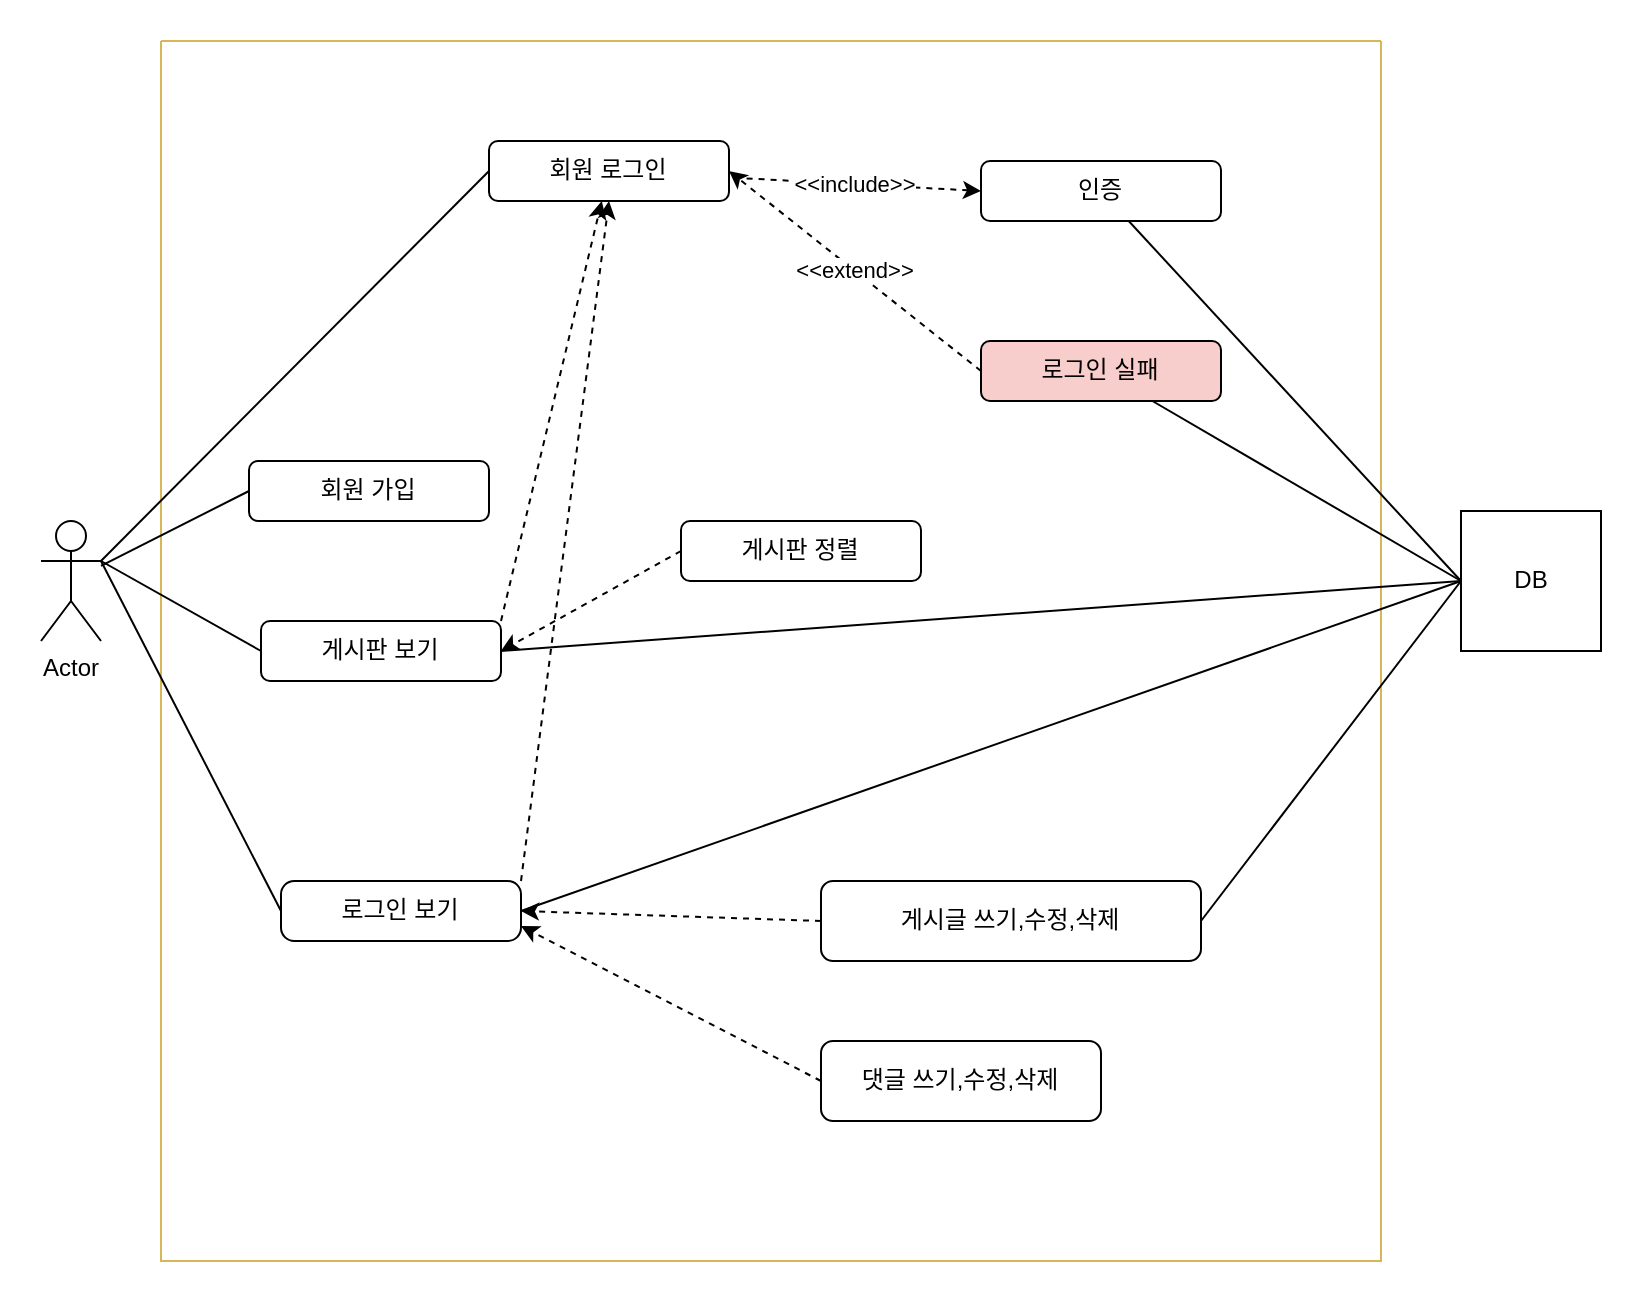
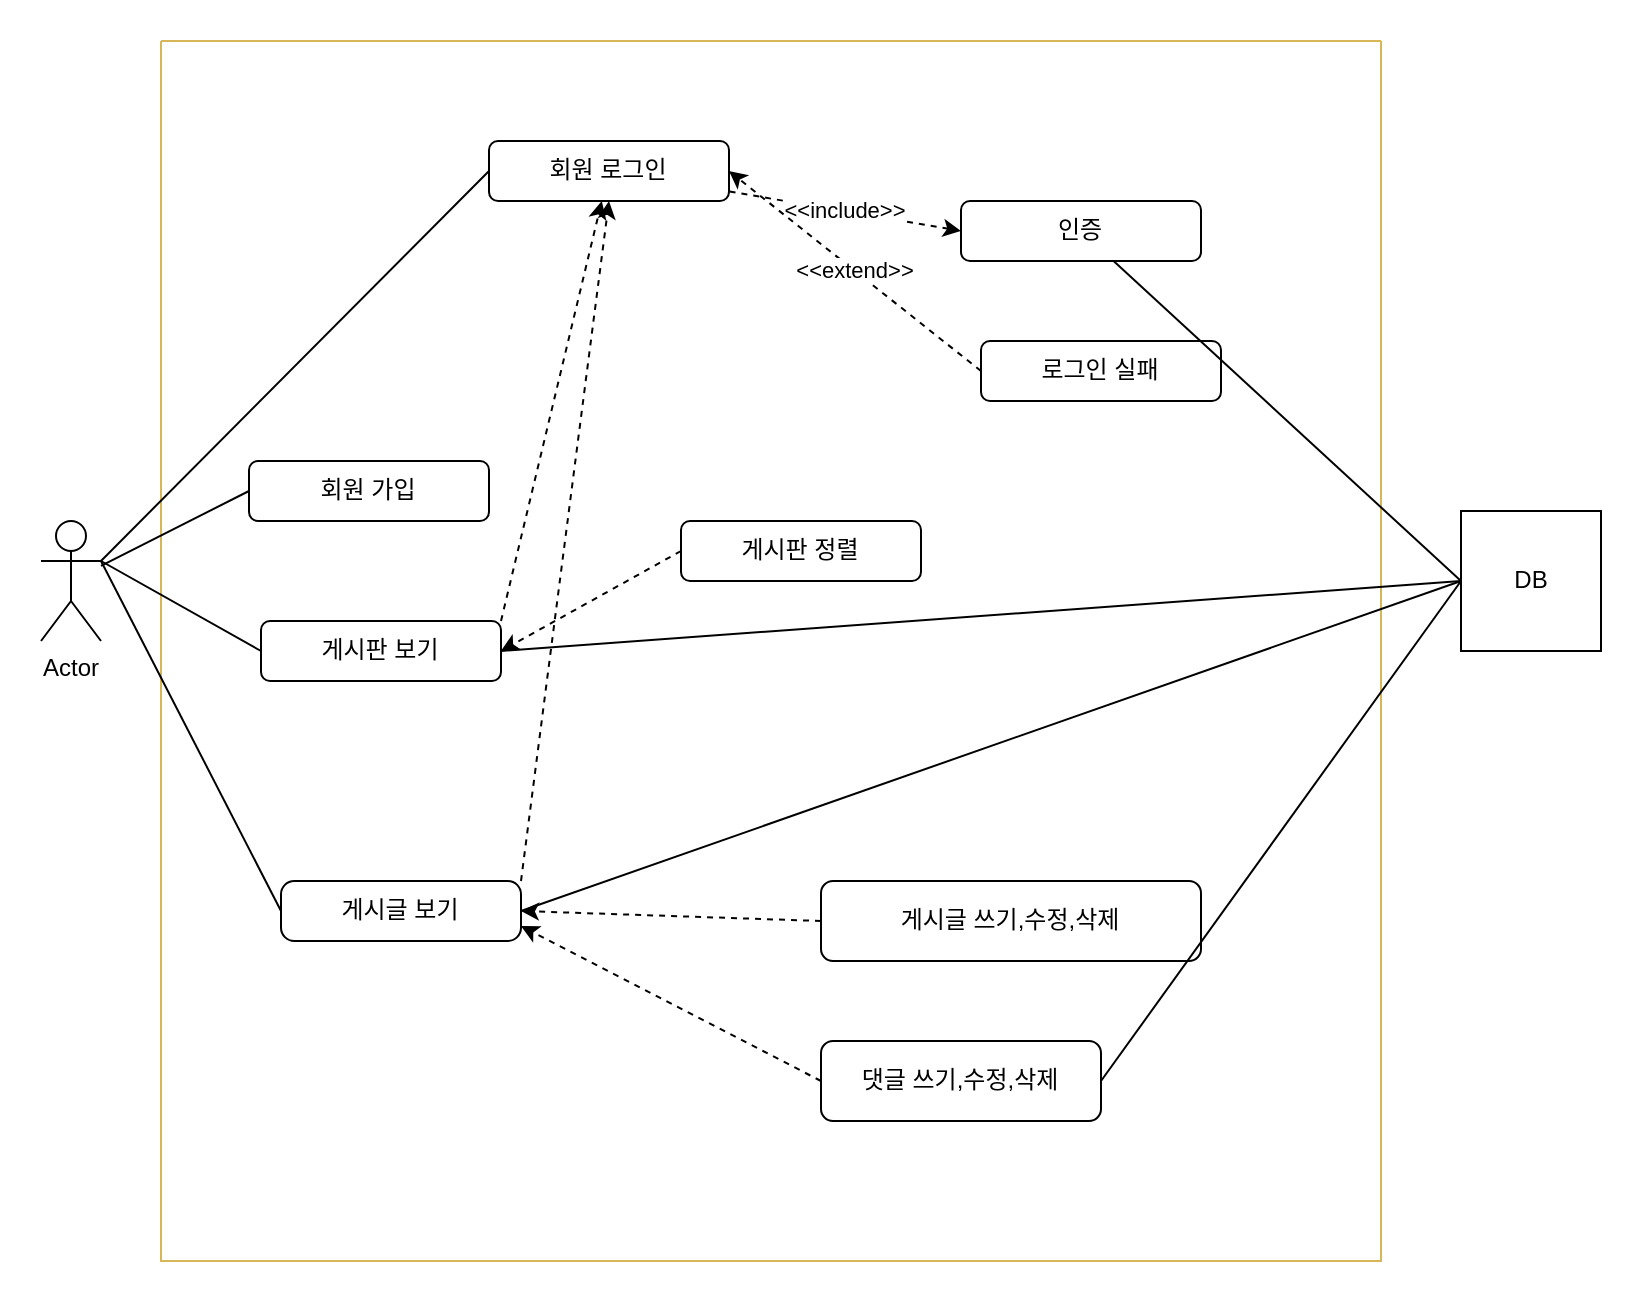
(1101, 191) -> (1081, 231)
(1101, 371) -> (1101, 371)
(1265, 467) -> (1240, 889)
(1289, 806) -> none
(401, 911) -> (401, 911)
